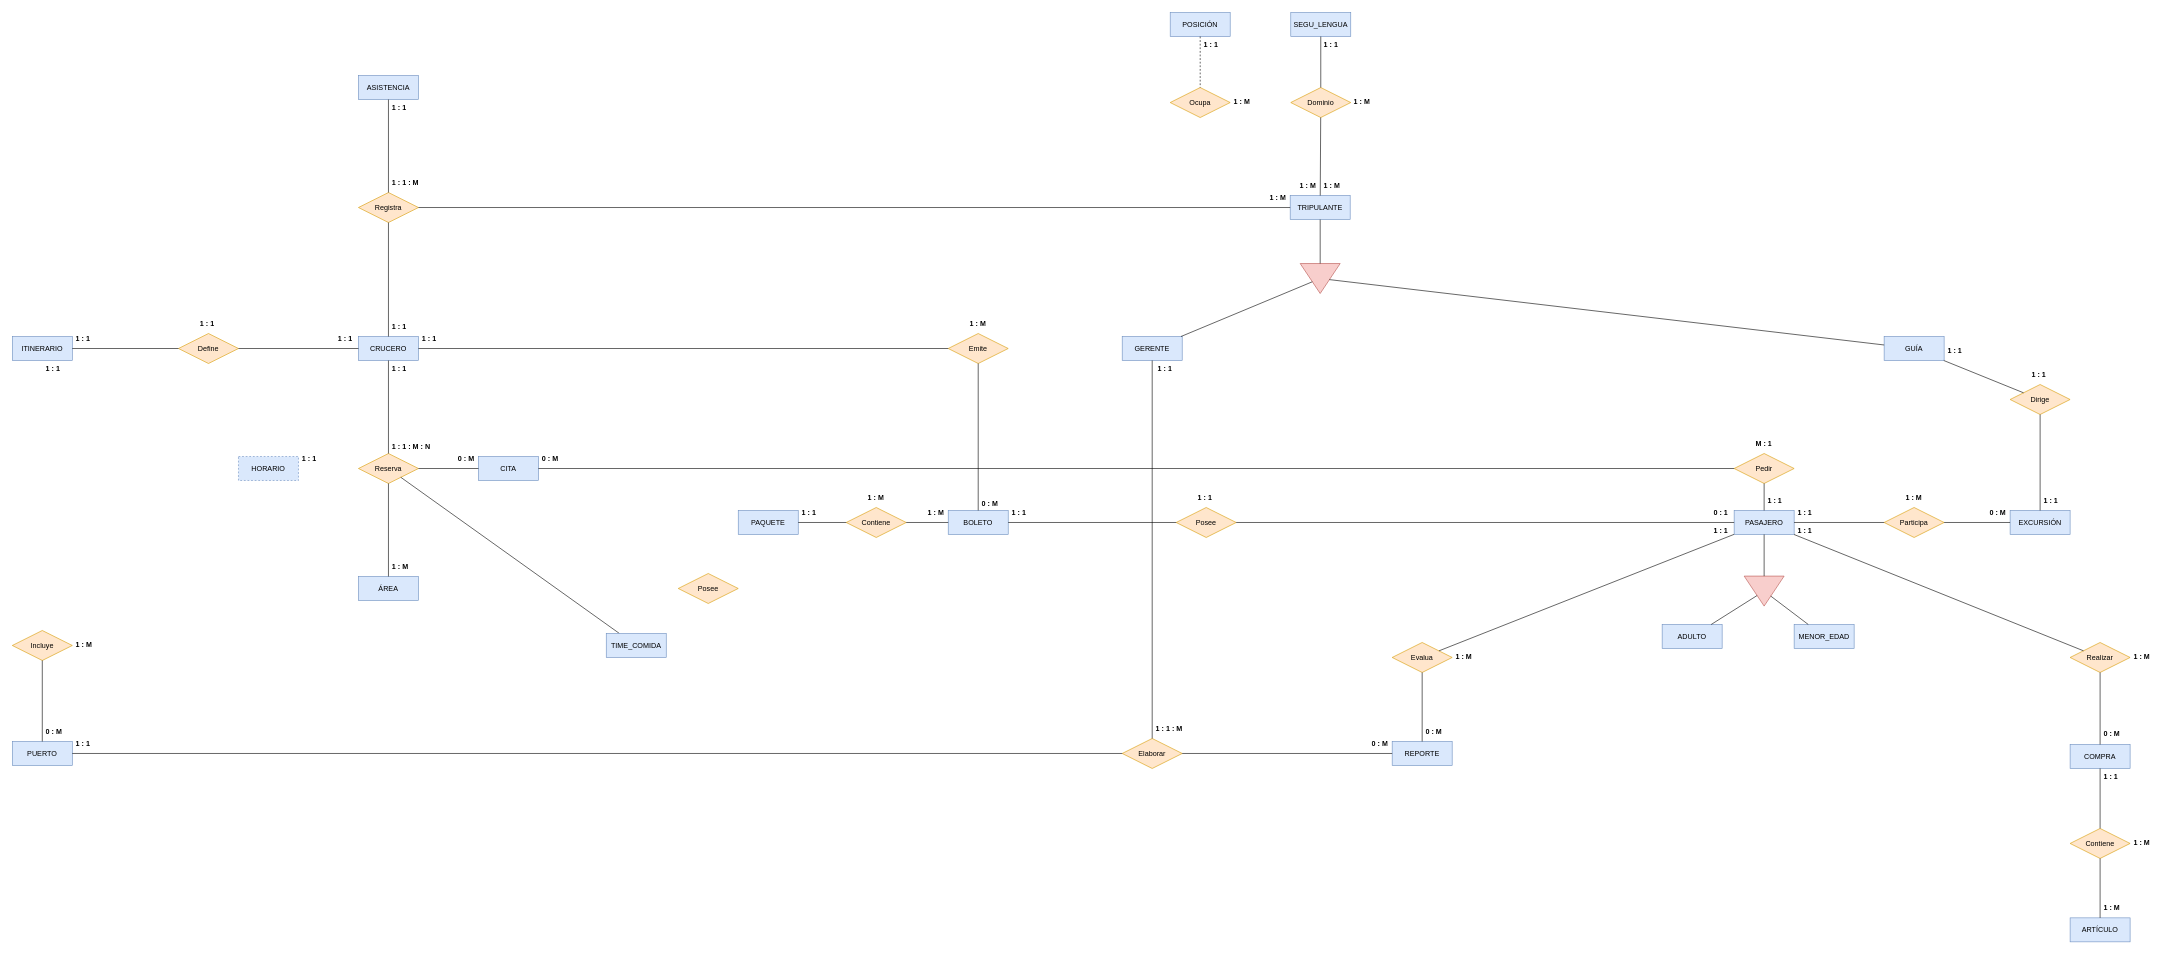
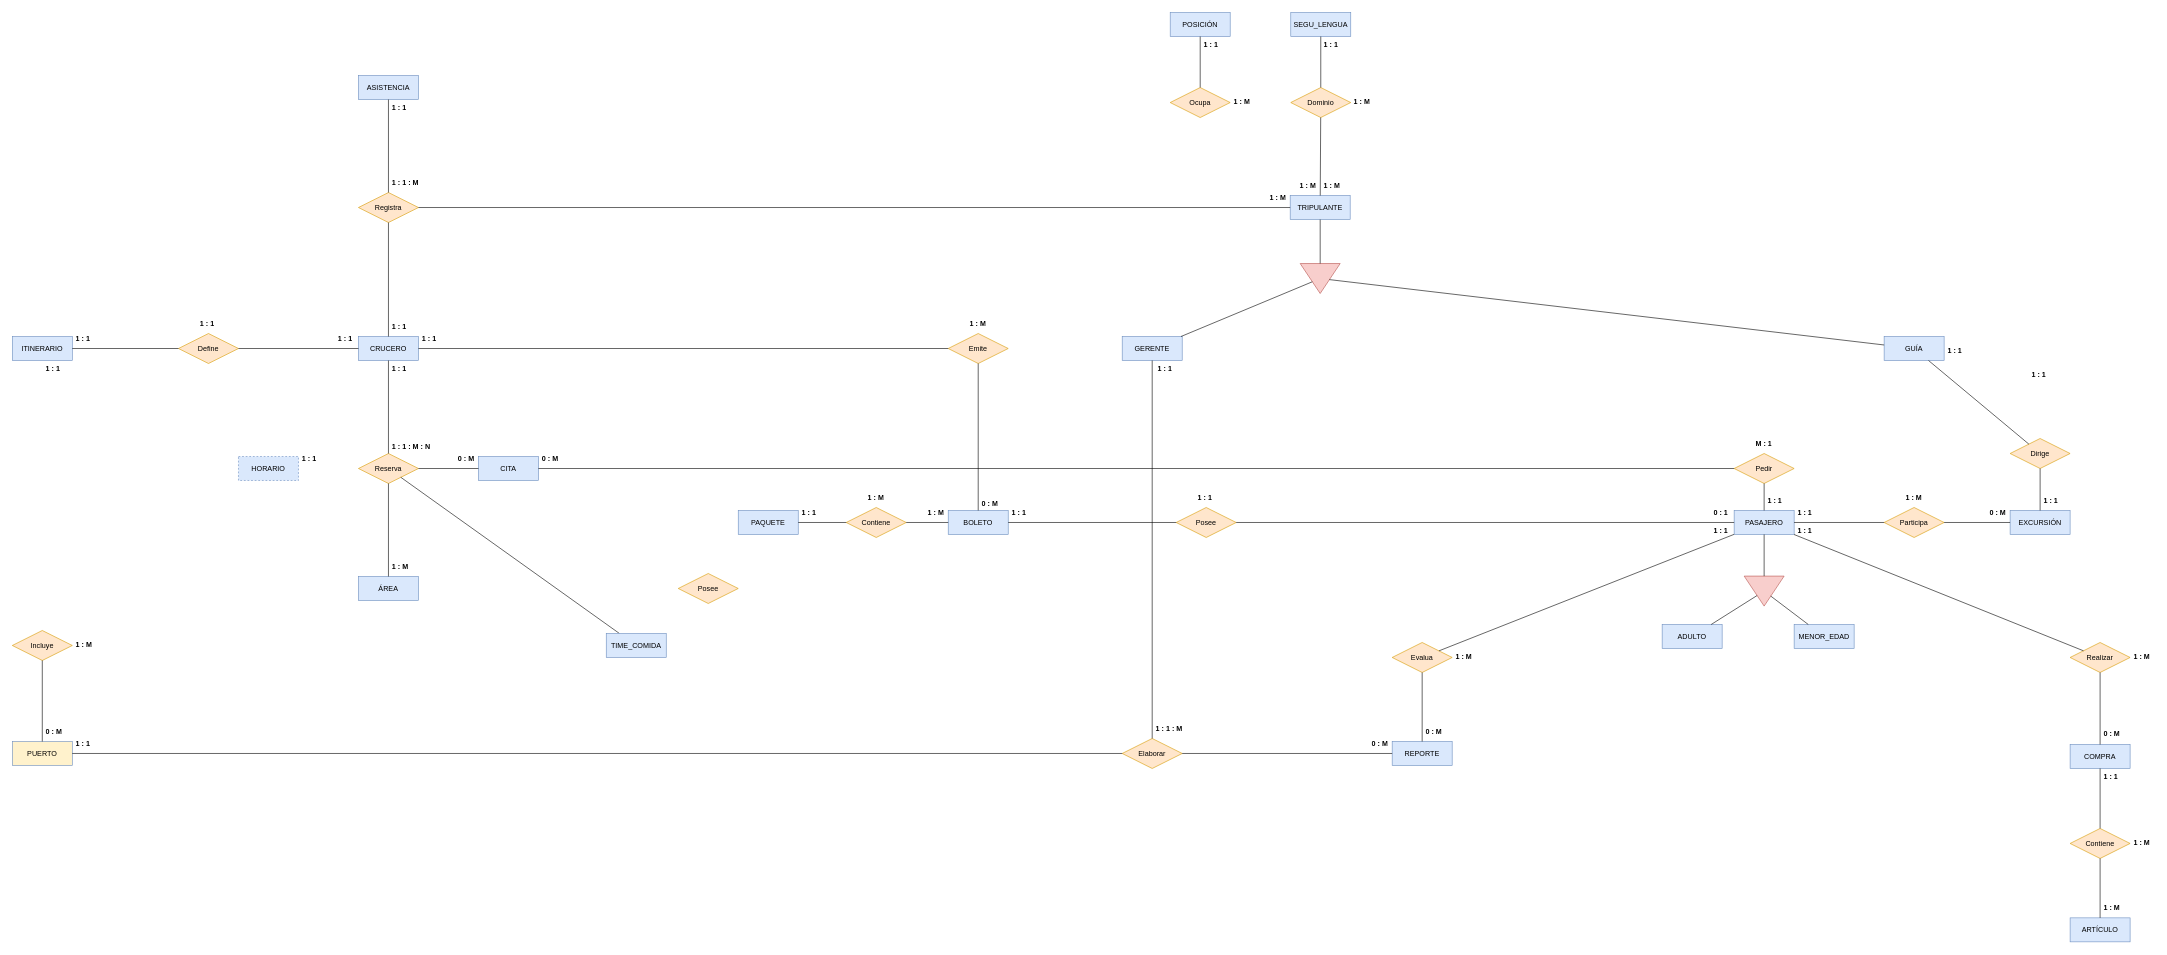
(1200, 61) -> (1200, 61)
(2040, 399) -> (2040, 453)
(42, 753) -> (42, 753)
